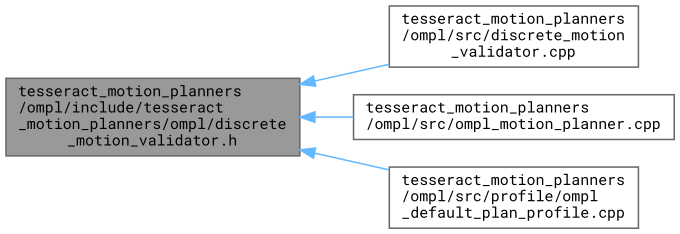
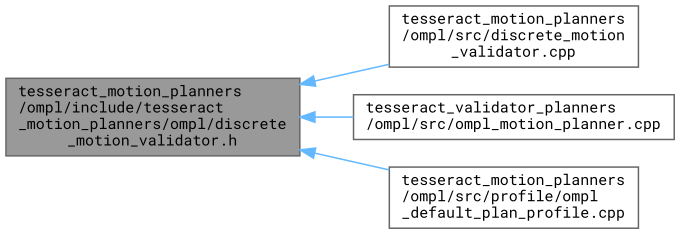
(514, 117) -> (514, 117)
